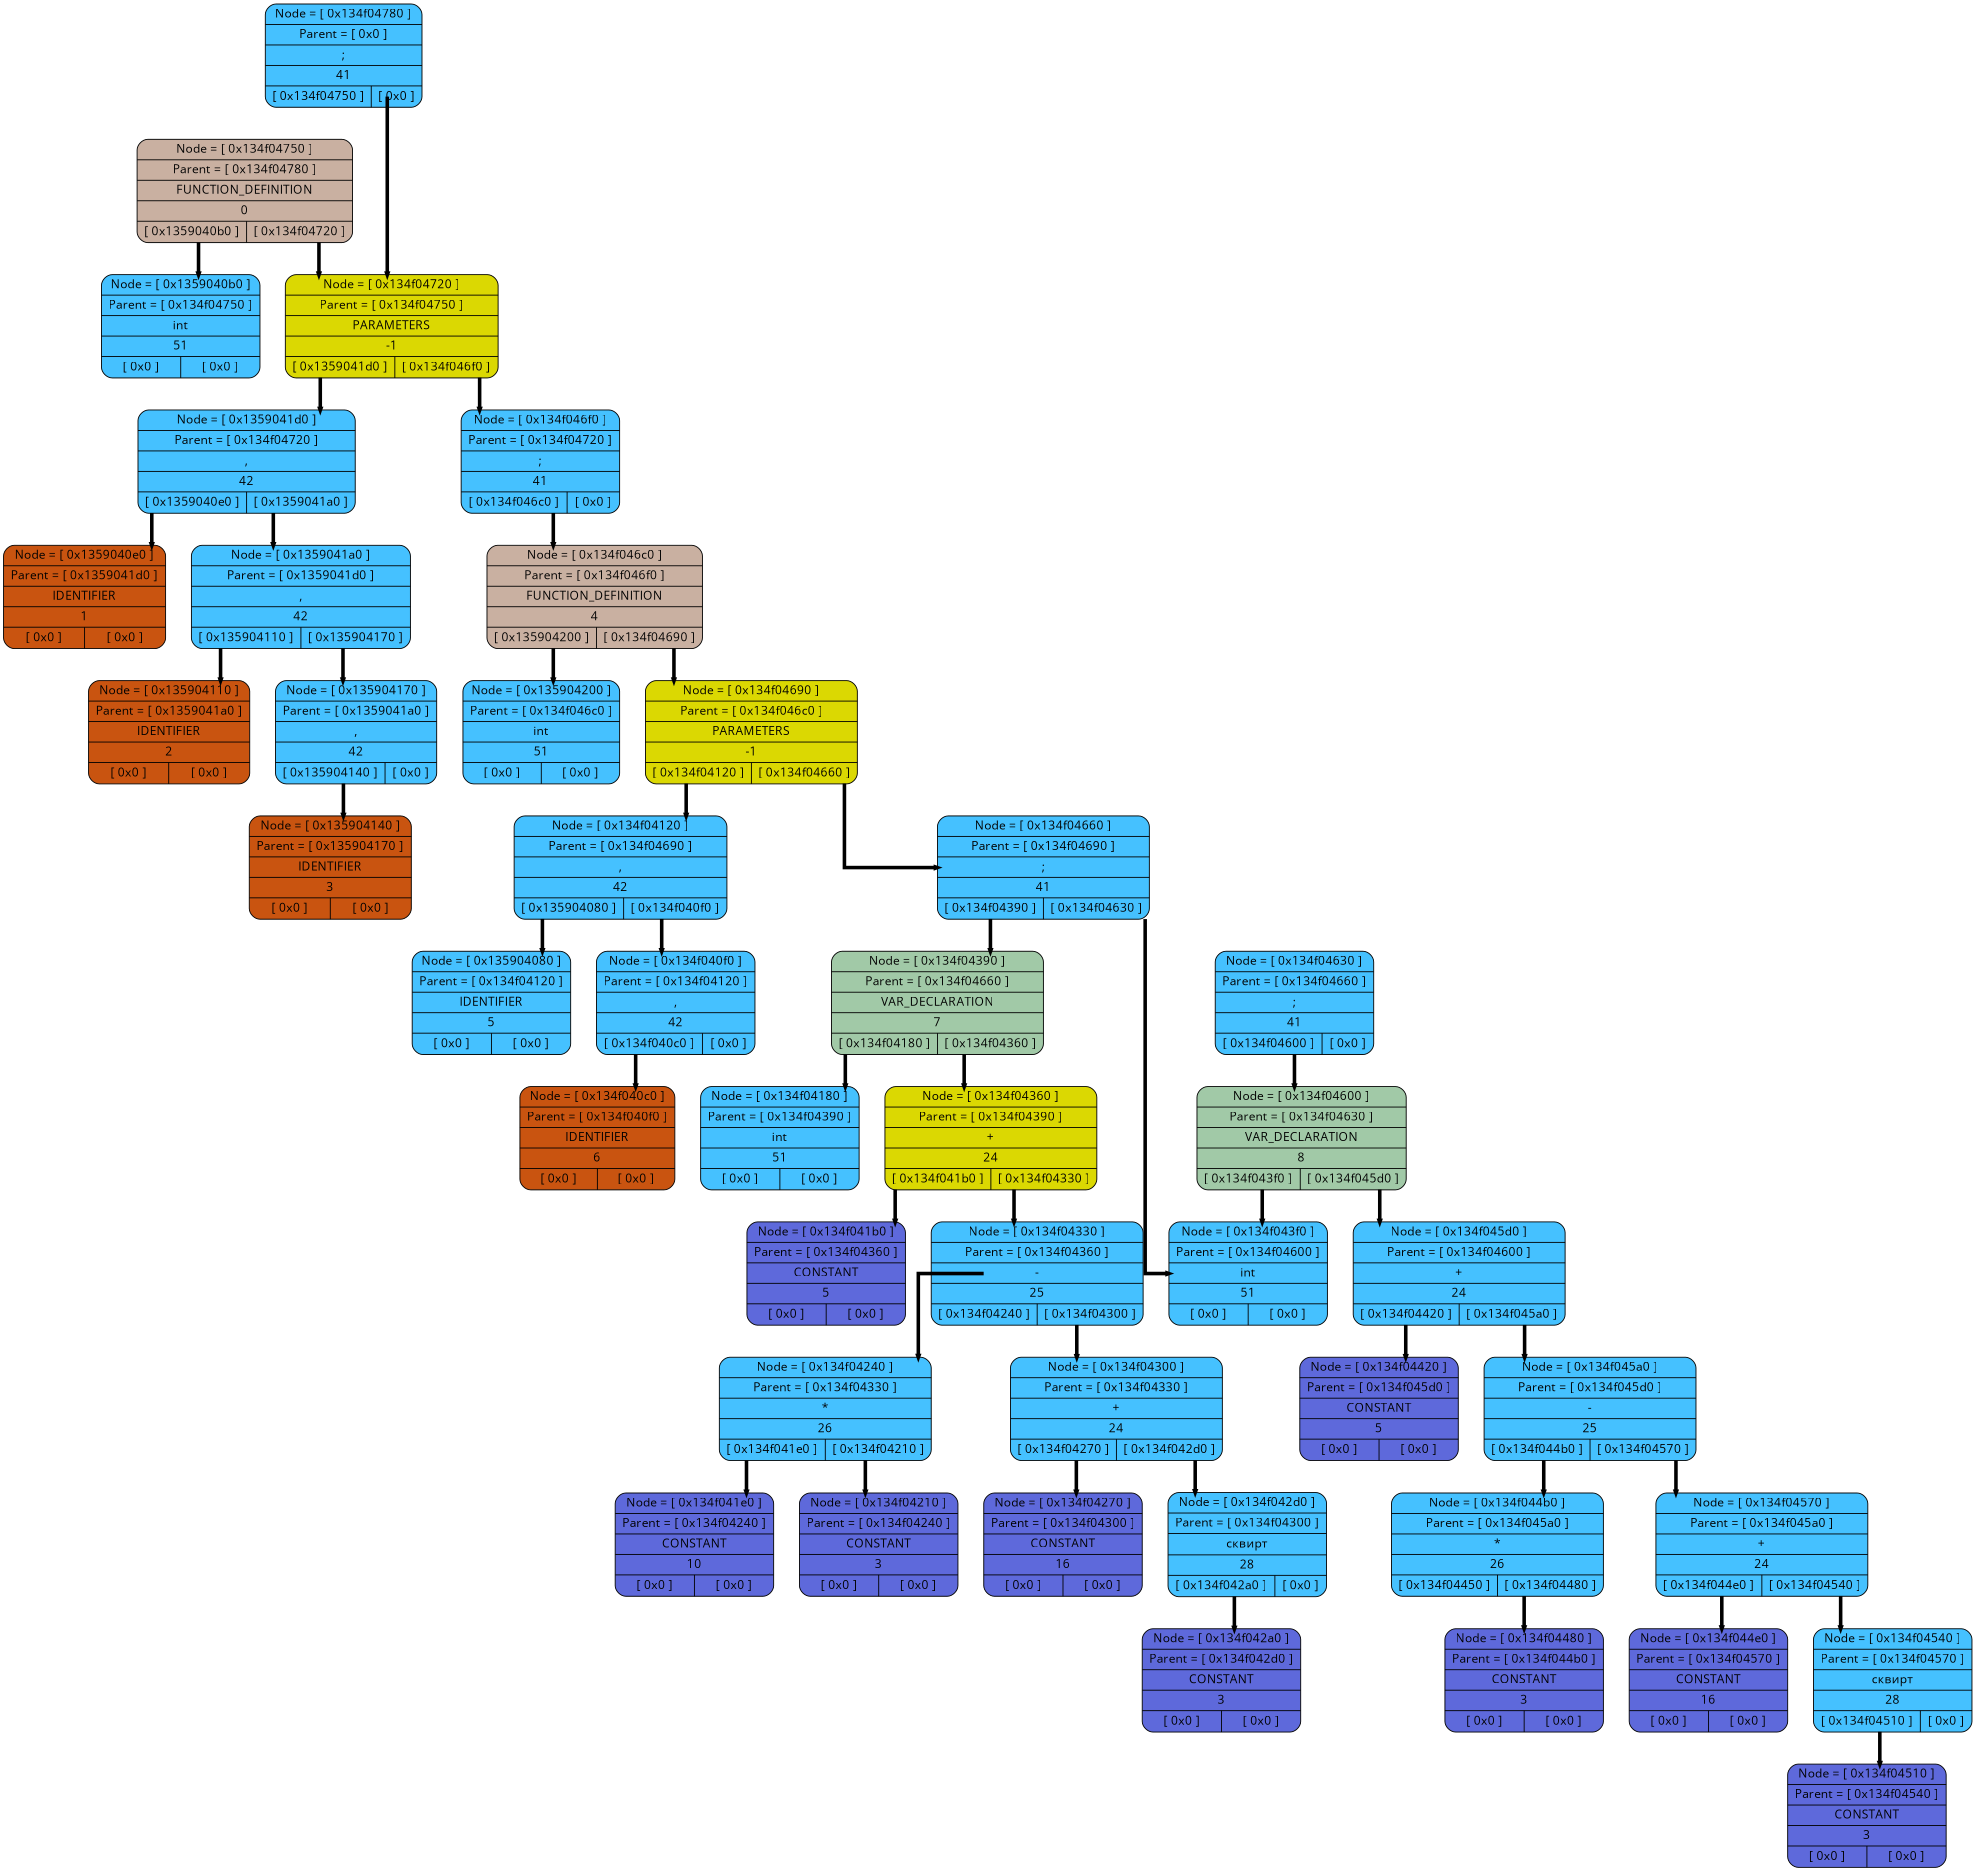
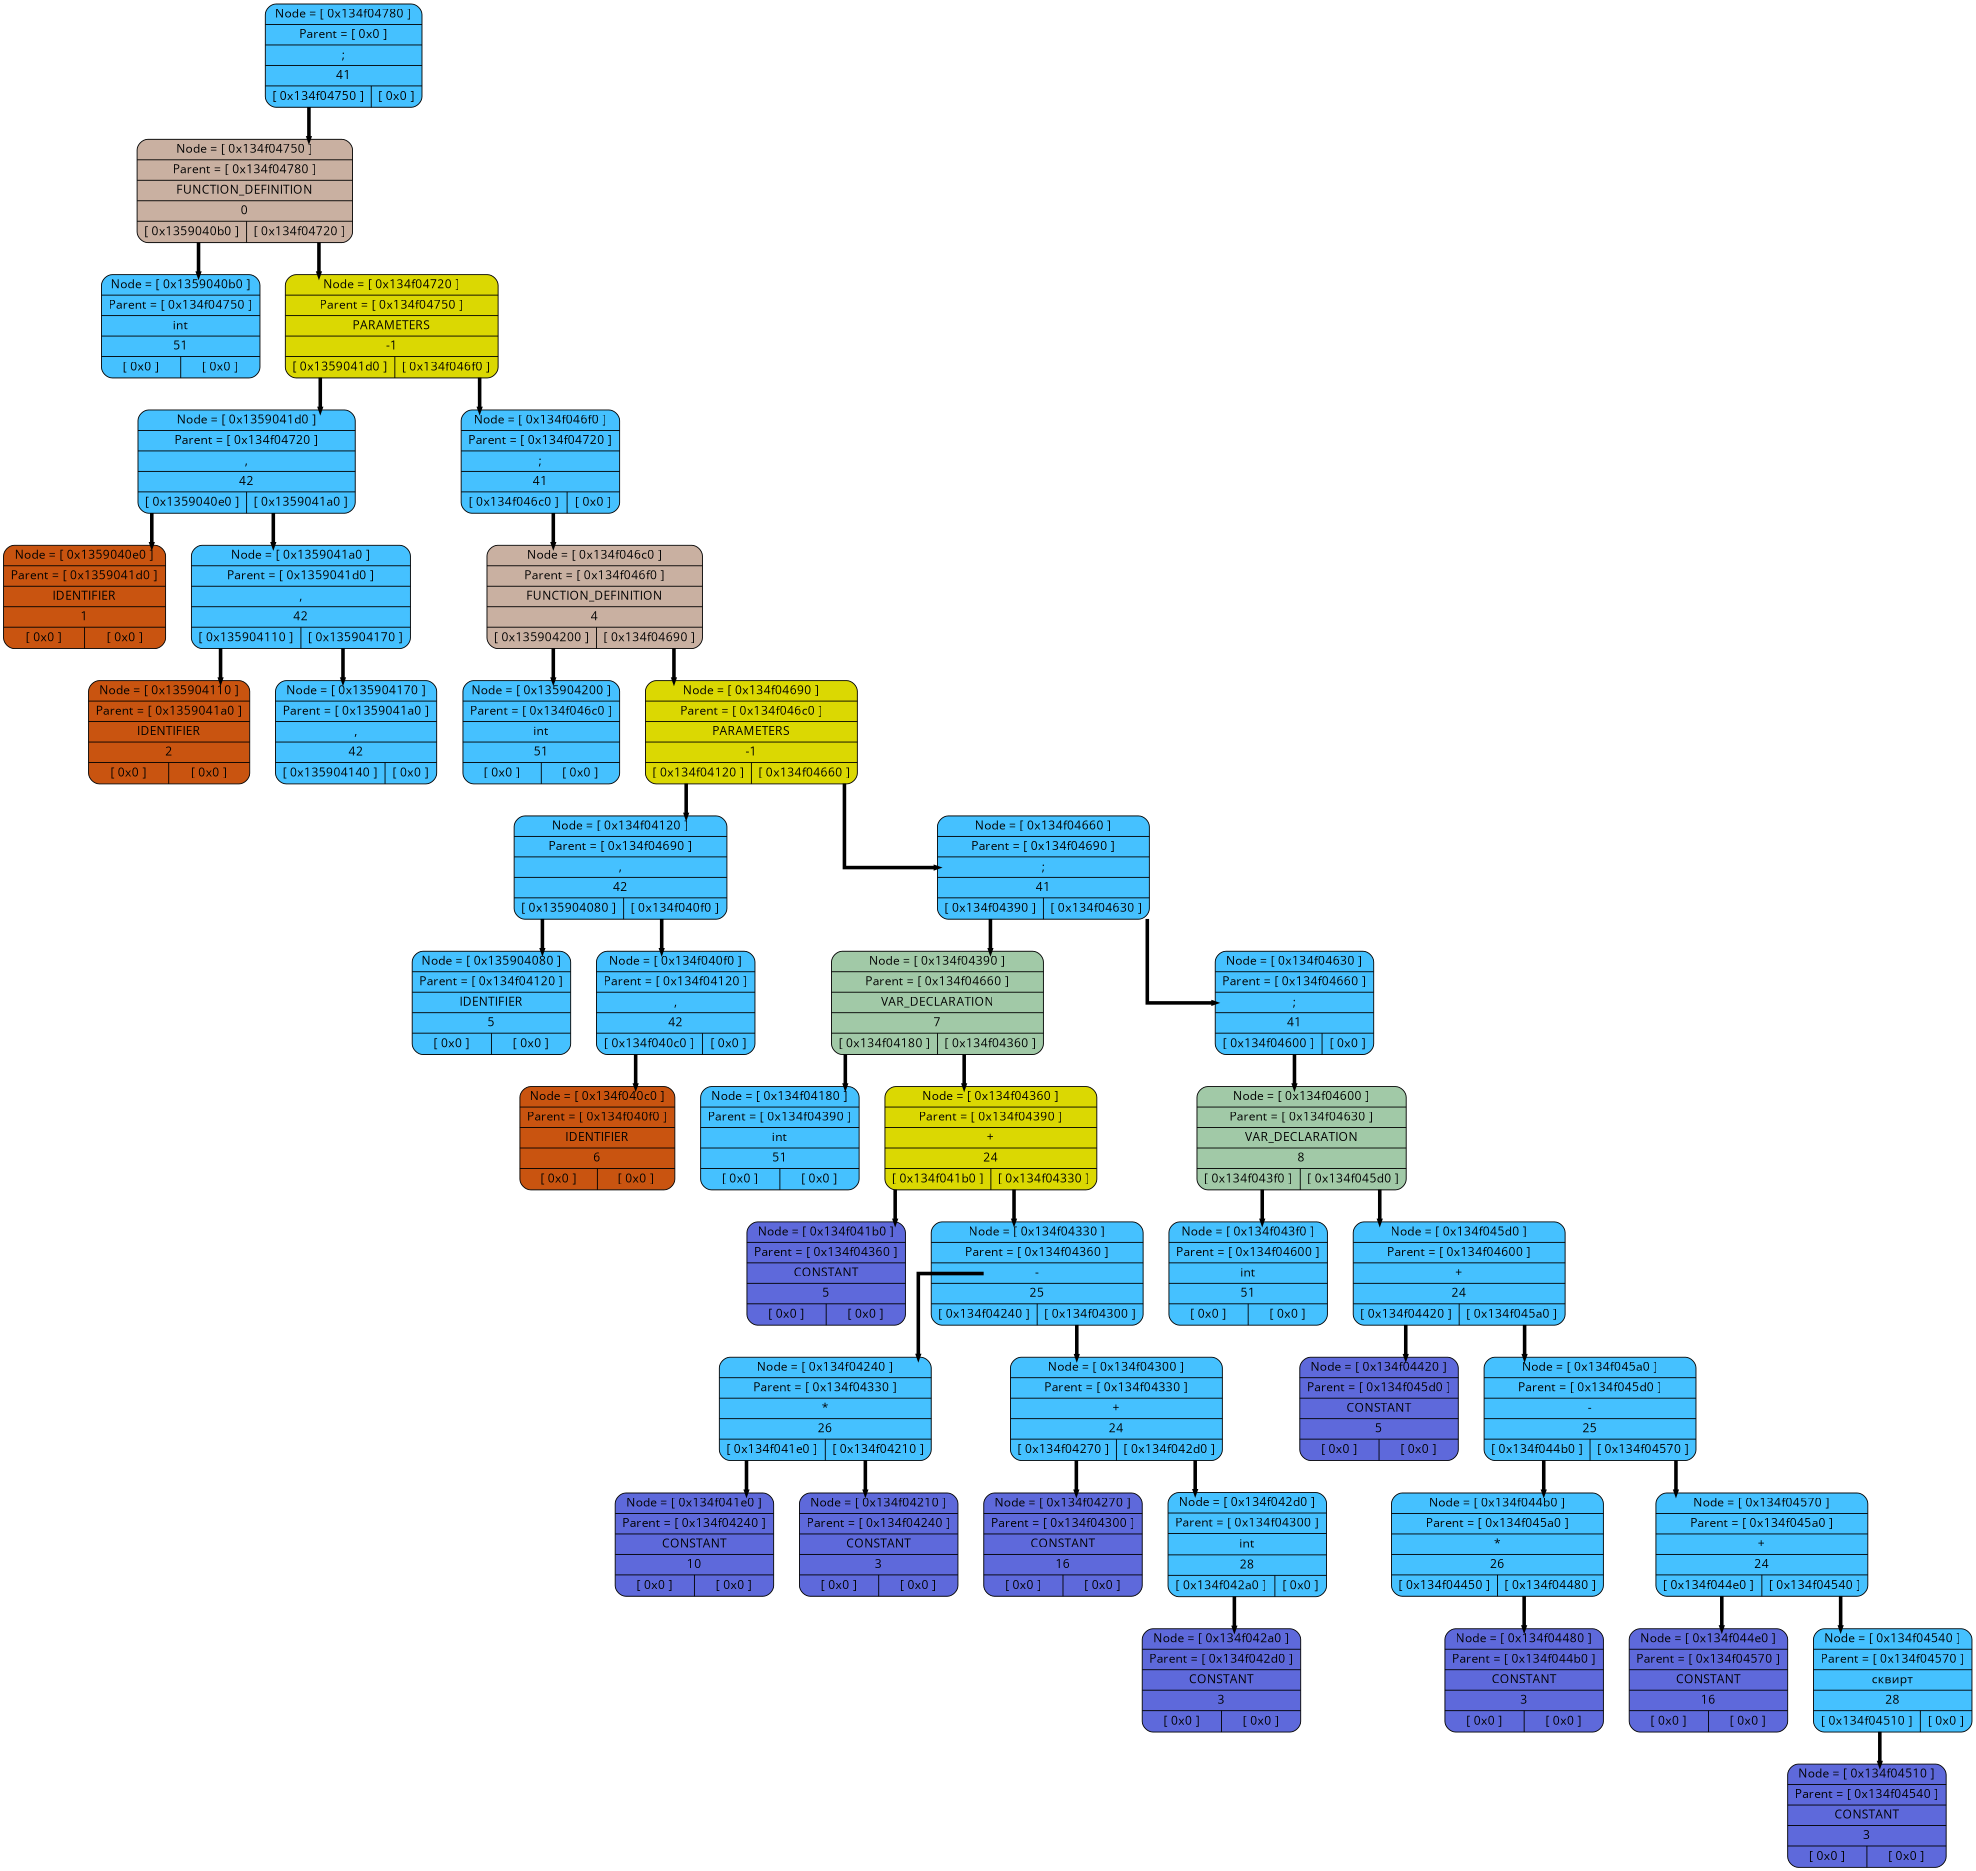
(387, 185) -> (309, 122)
(330, 868) -> none
(1145, 1107) -> (1147, 994)
(1247, 1544) -> (1247, 1544)
